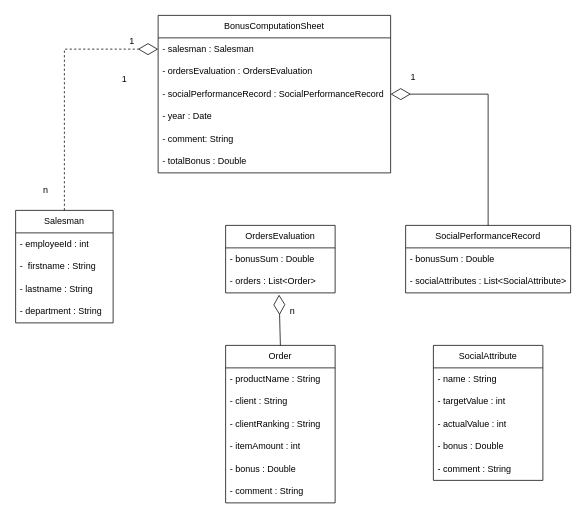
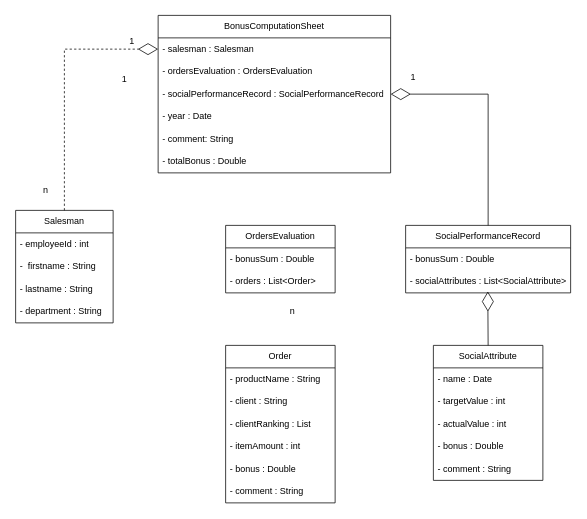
none -> (488, 328)
(280, 330) -> none
(470, 379) -> (466, 379)
(281, 424) -> (276, 424)
